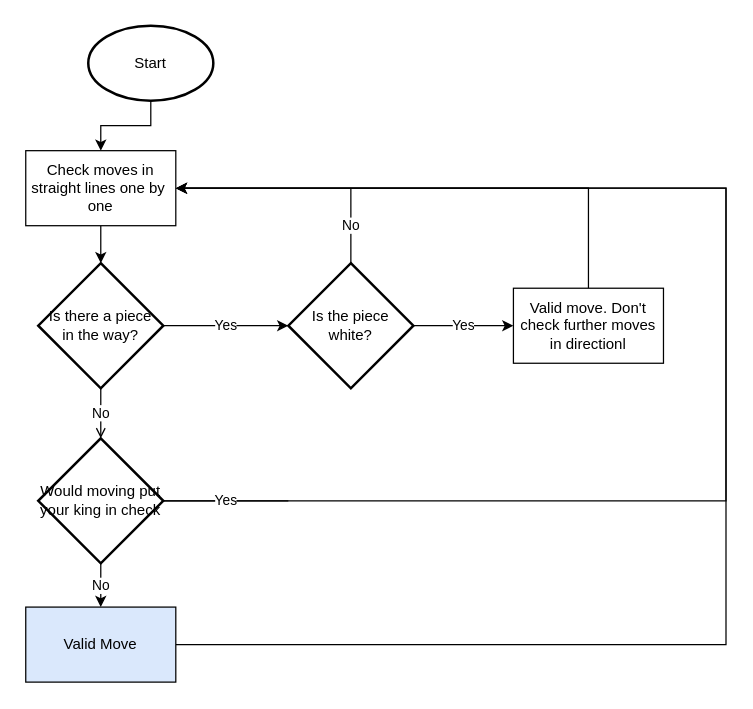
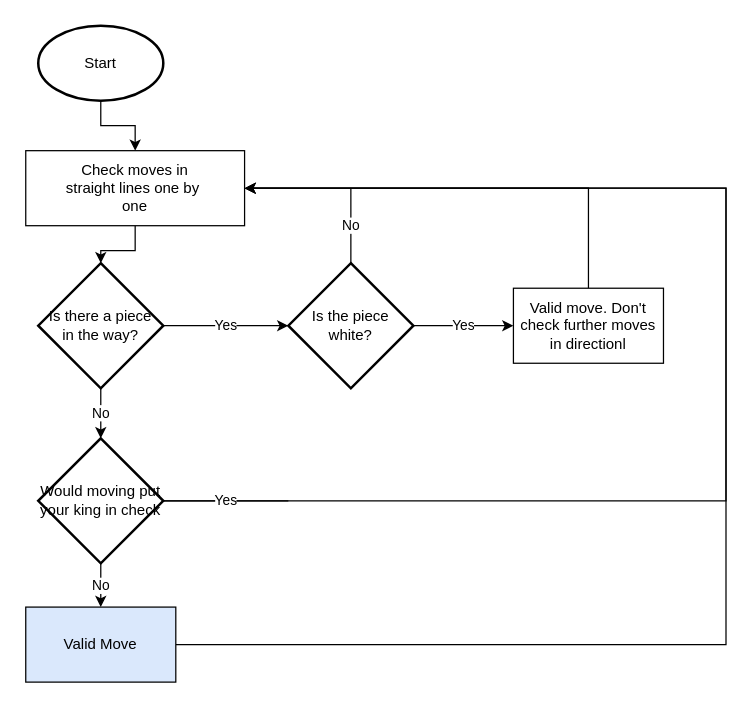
(151, 63) -> (101, 63)
(101, 188) -> (135, 188)
(101, 430) -> (101, 428)
